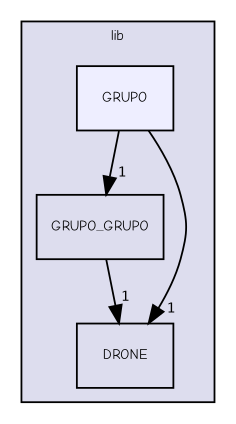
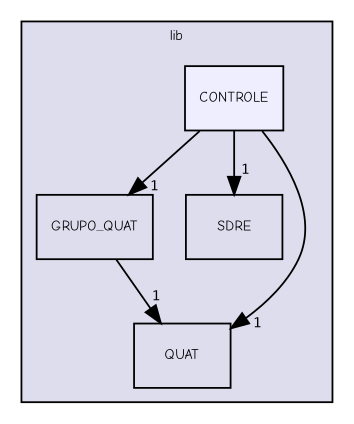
(125, 98) -> (234, 98)
(100, 227) -> (95, 227)
none -> (234, 227)
(125, 356) -> (182, 356)
